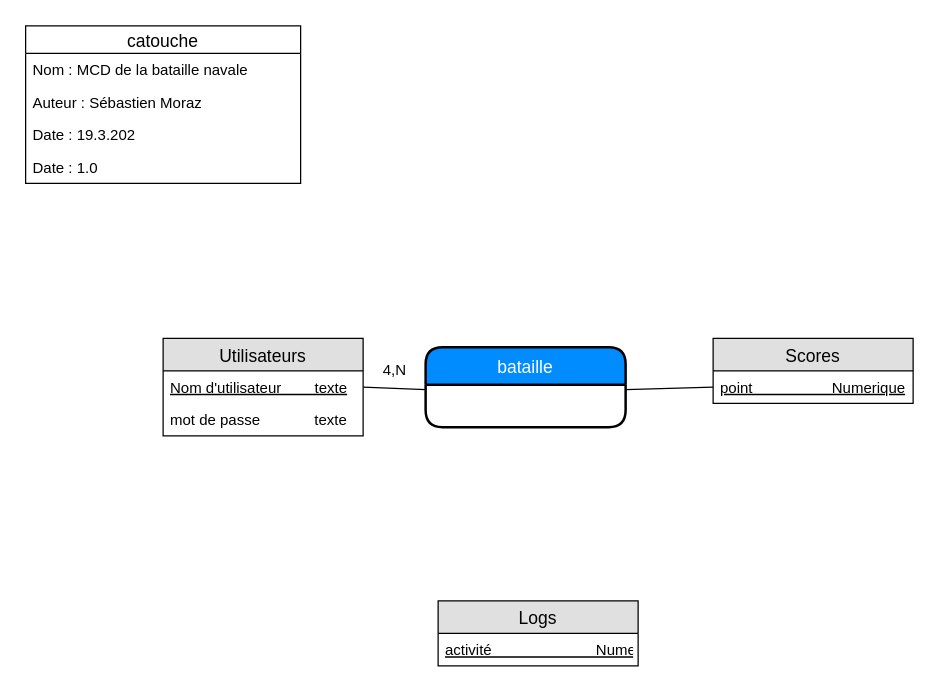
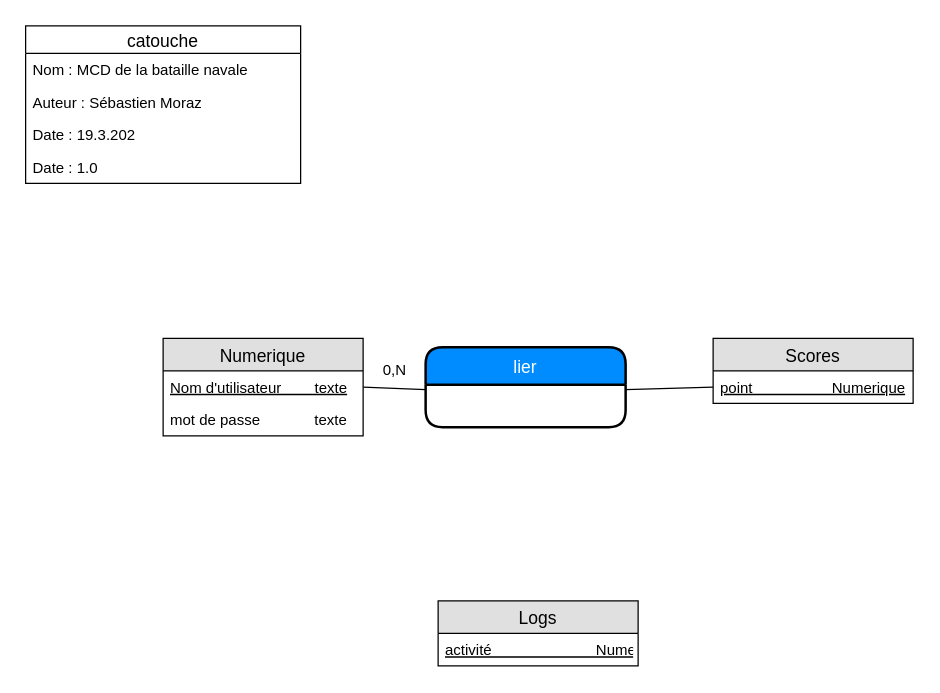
(263, 355) -> (263, 355)
(525, 367) -> (525, 367)
(395, 371) -> (395, 371)
